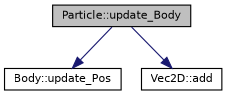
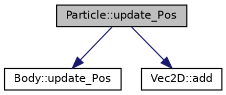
(122, 16) -> (122, 16)
